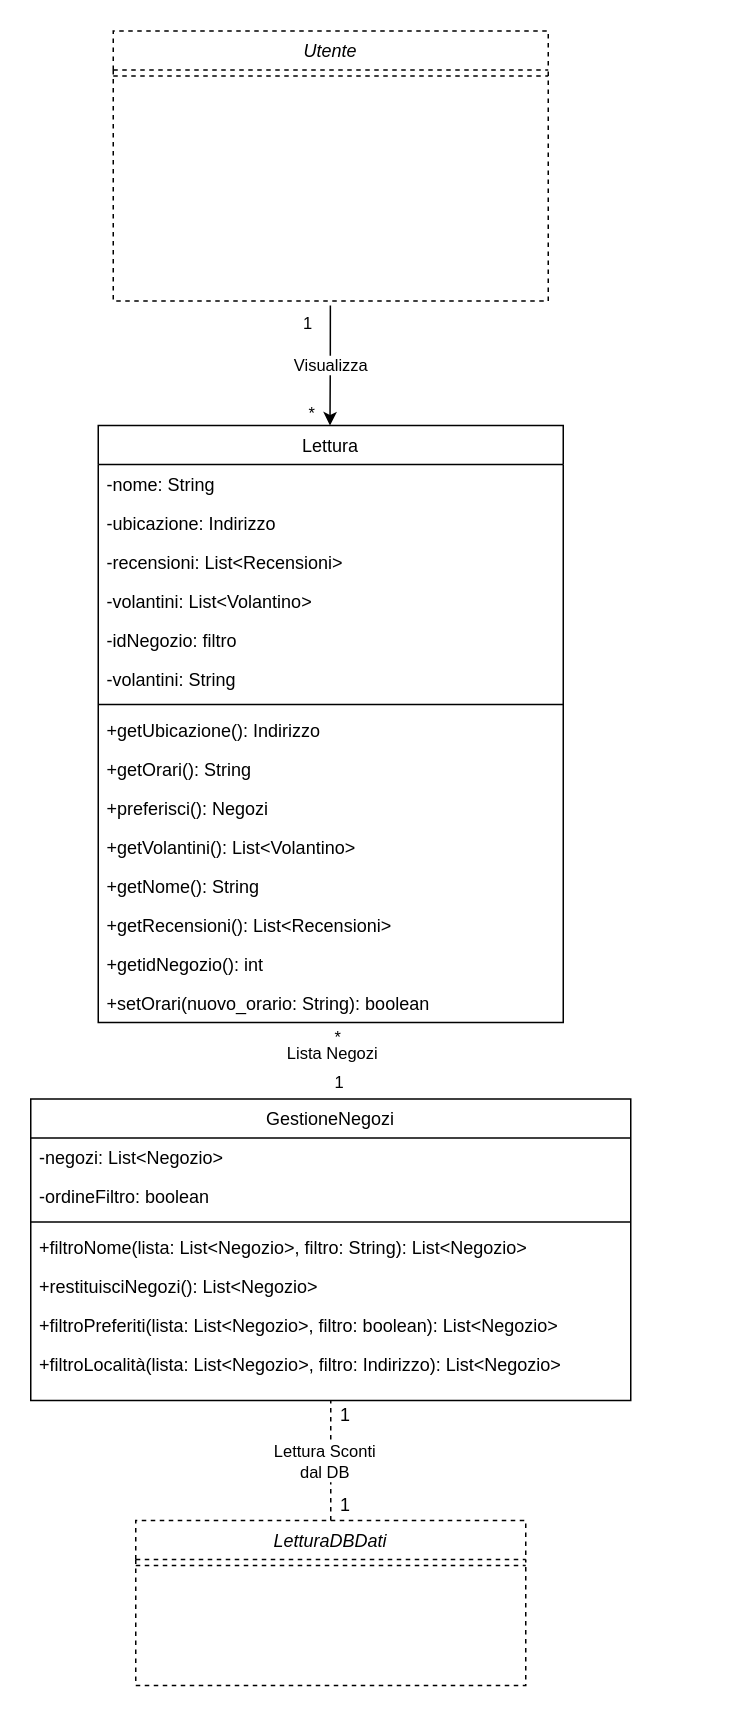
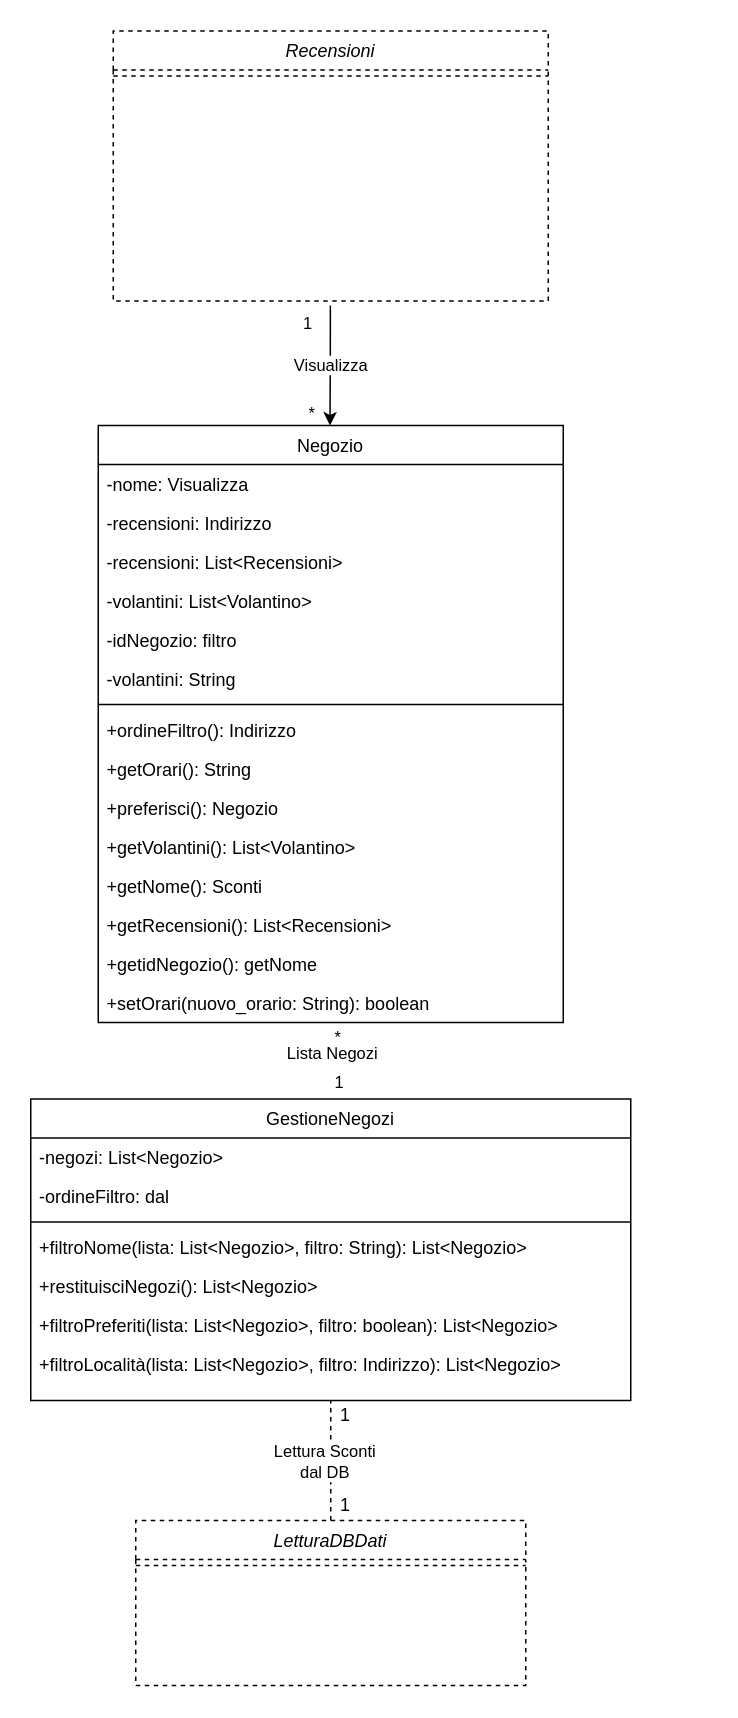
(330, 51) -> (330, 51)
(330, 446) -> (330, 446)
(165, 485) -> (180, 485)
(203, 524) -> (203, 524)
(229, 731) -> (221, 731)
(201, 809) -> (206, 809)
(190, 887) -> (190, 887)
(196, 965) -> (218, 965)
(136, 1197) -> (116, 1197)
